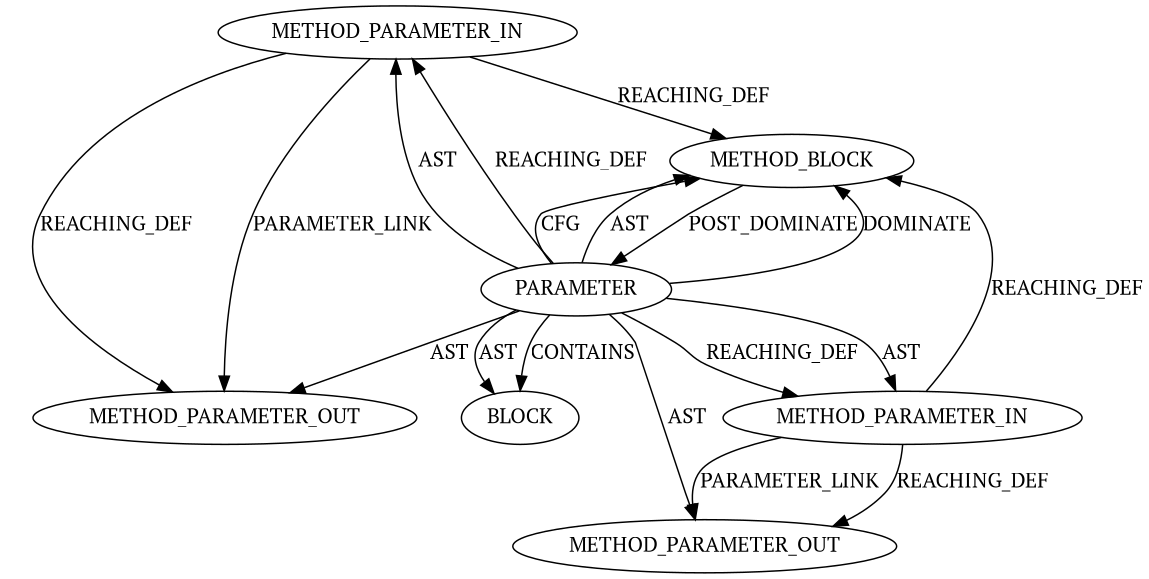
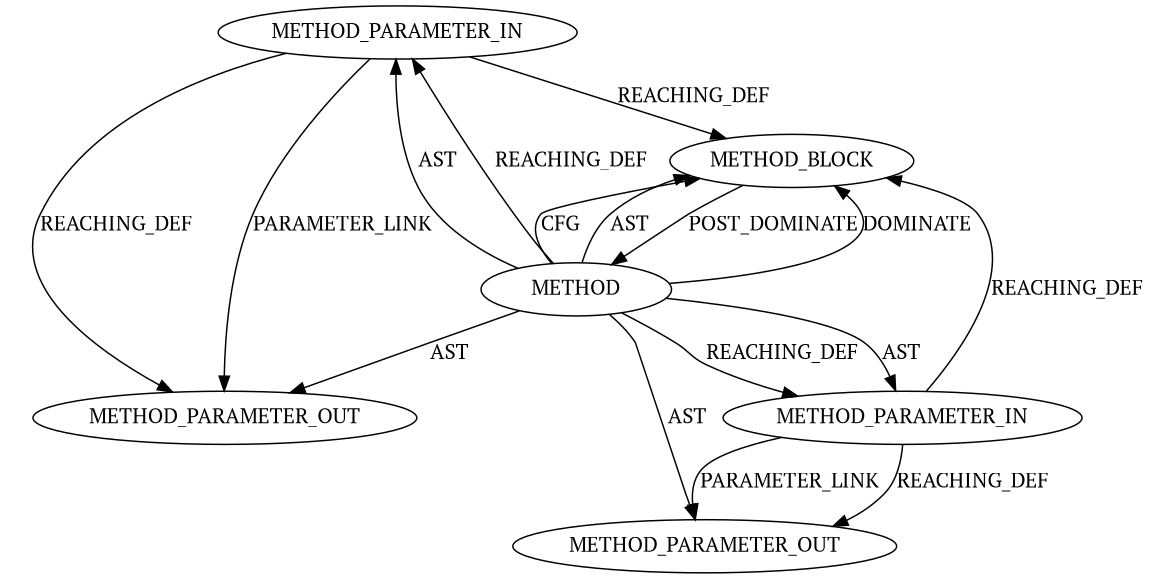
(576, 289) -> (576, 289)
(520, 418) -> none
